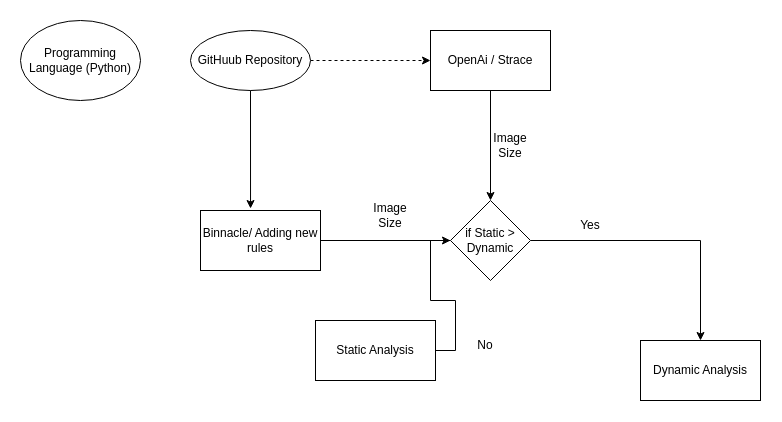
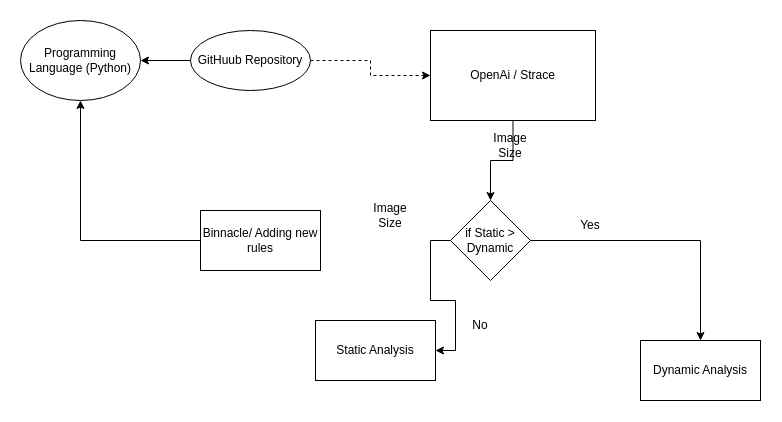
(491, 61) -> (513, 76)
(251, 146) -> (169, 61)
(374, 241) -> (81, 234)
(486, 346) -> (481, 326)
(441, 351) -> (443, 351)
